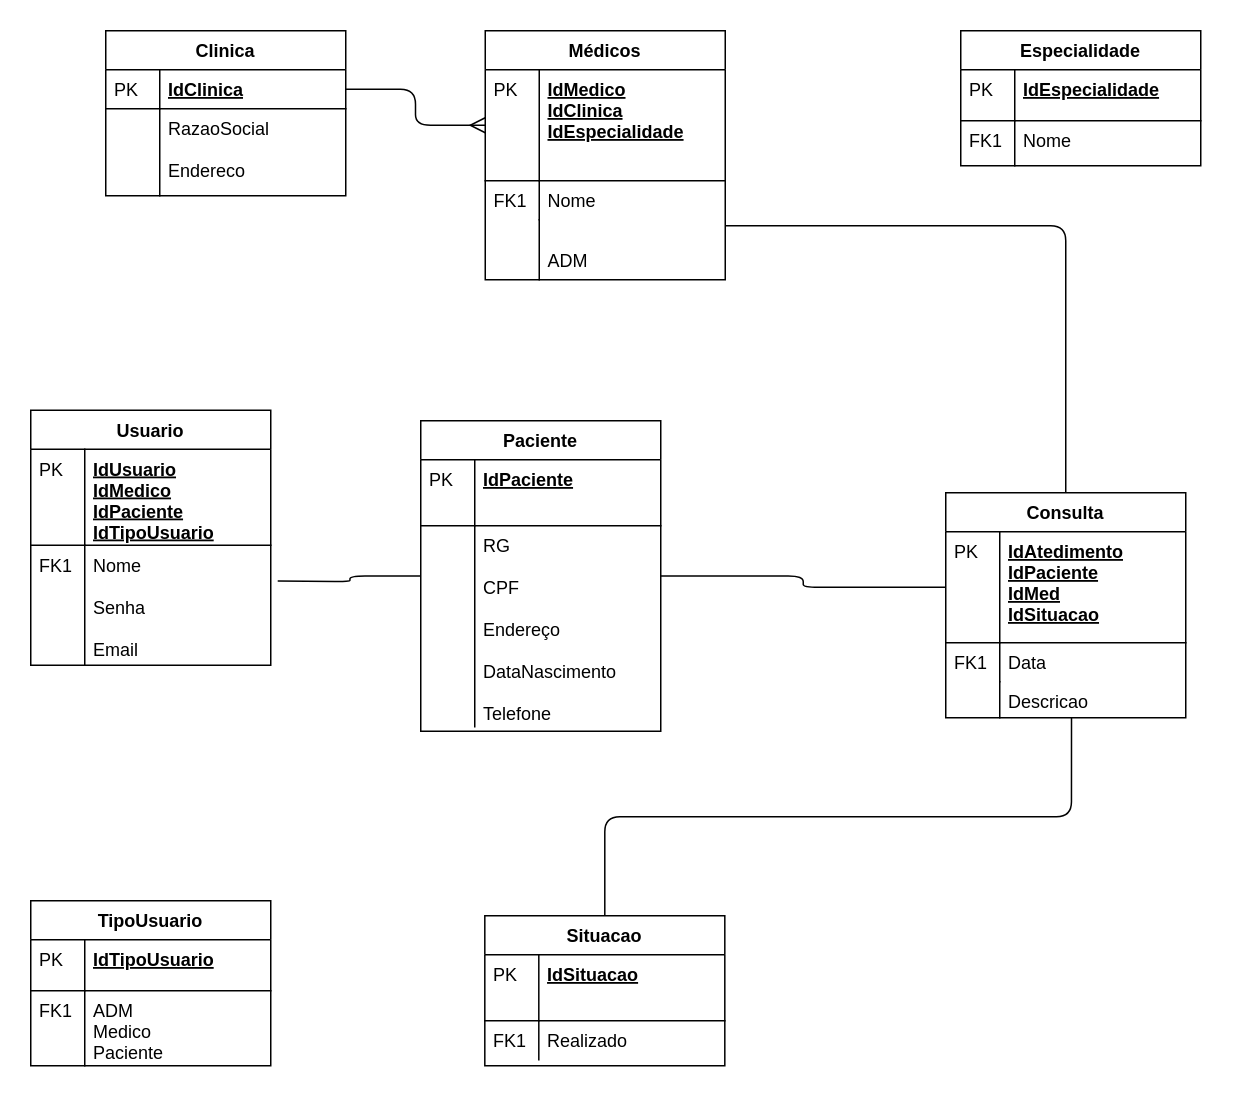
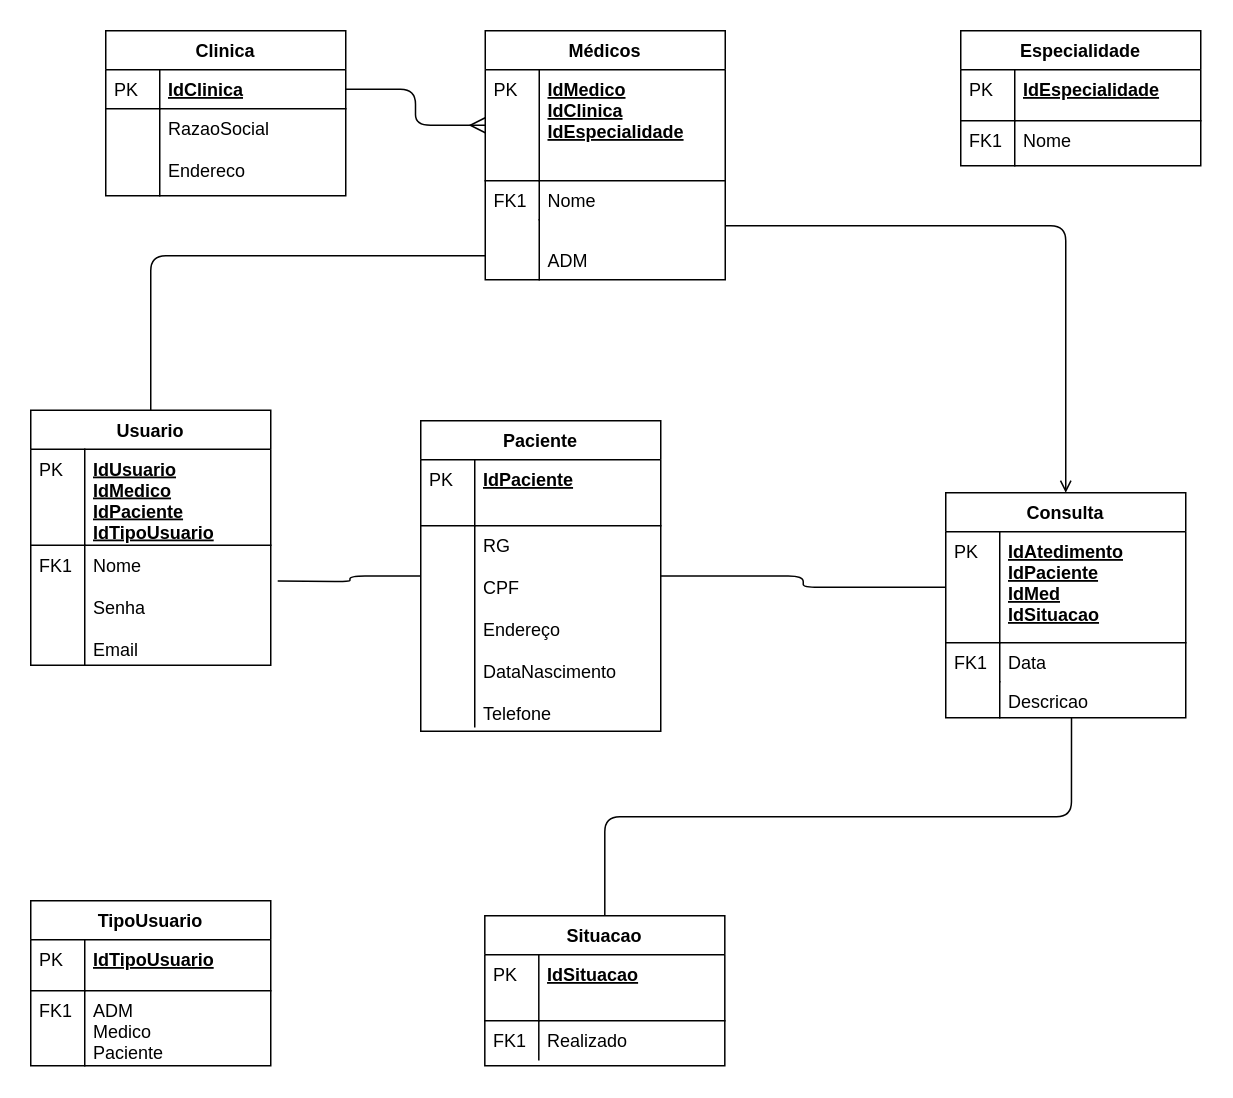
none -> (245, 256)
(1066, 486) -> (1066, 485)
